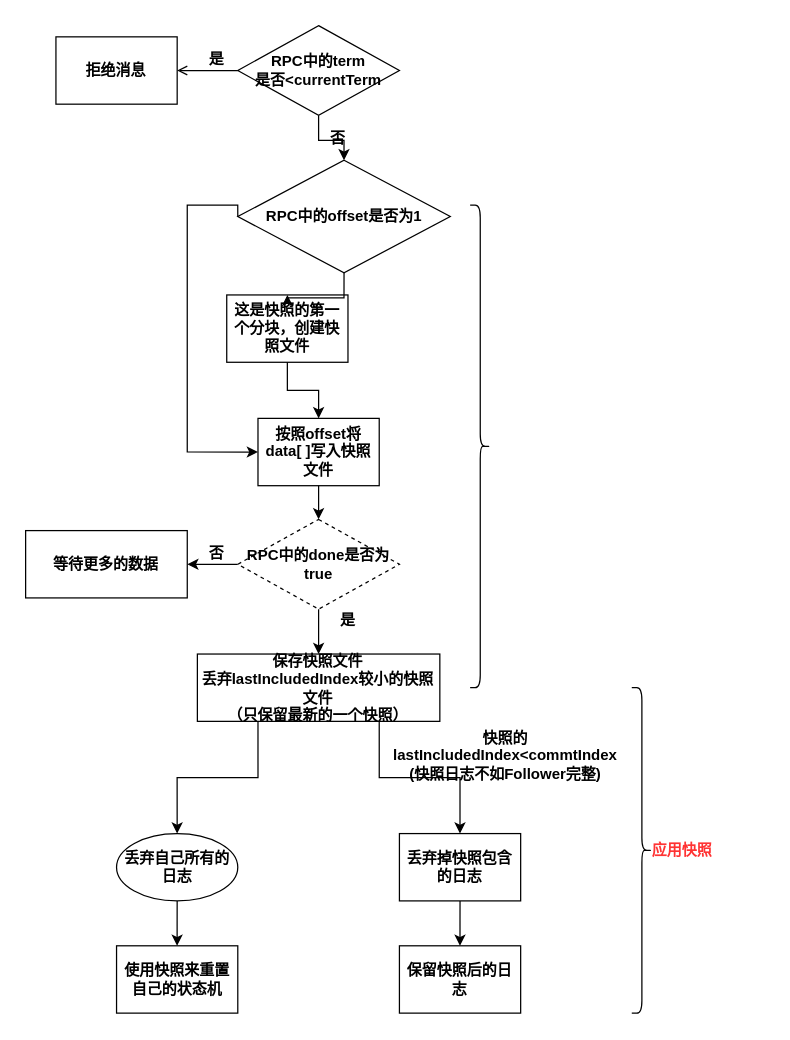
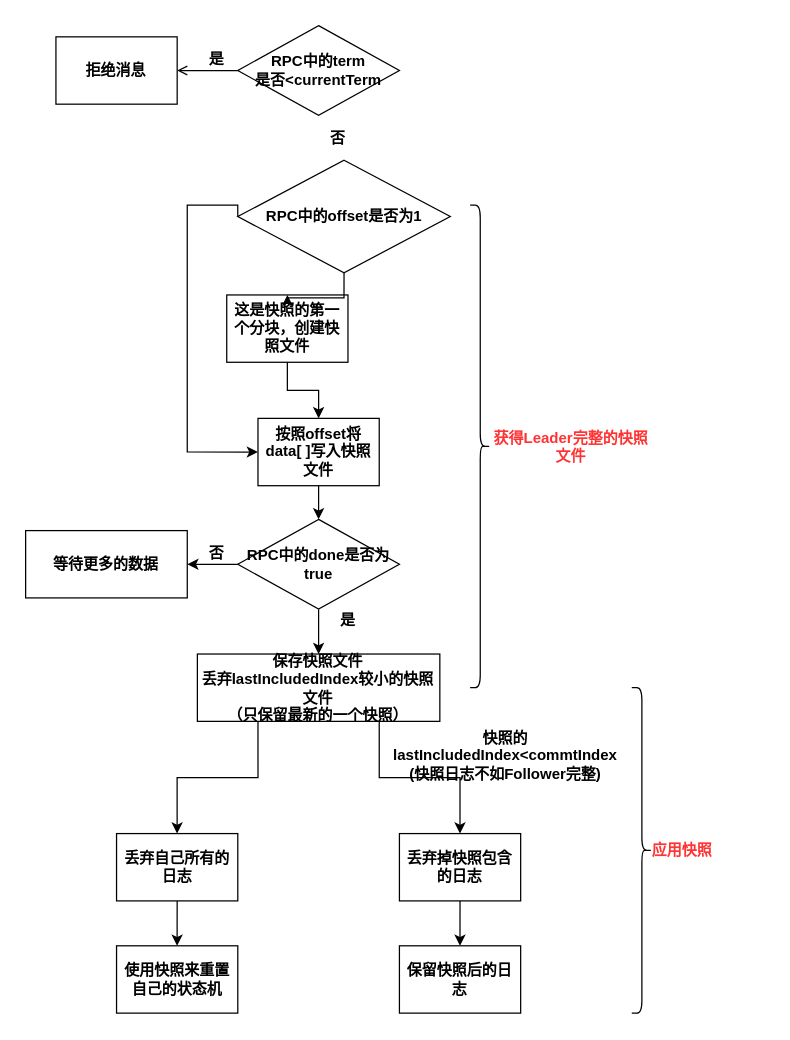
(325, 140) -> none
none -> (571, 446)
(319, 564) -> (319, 564)
(177, 867) -> (177, 867)
